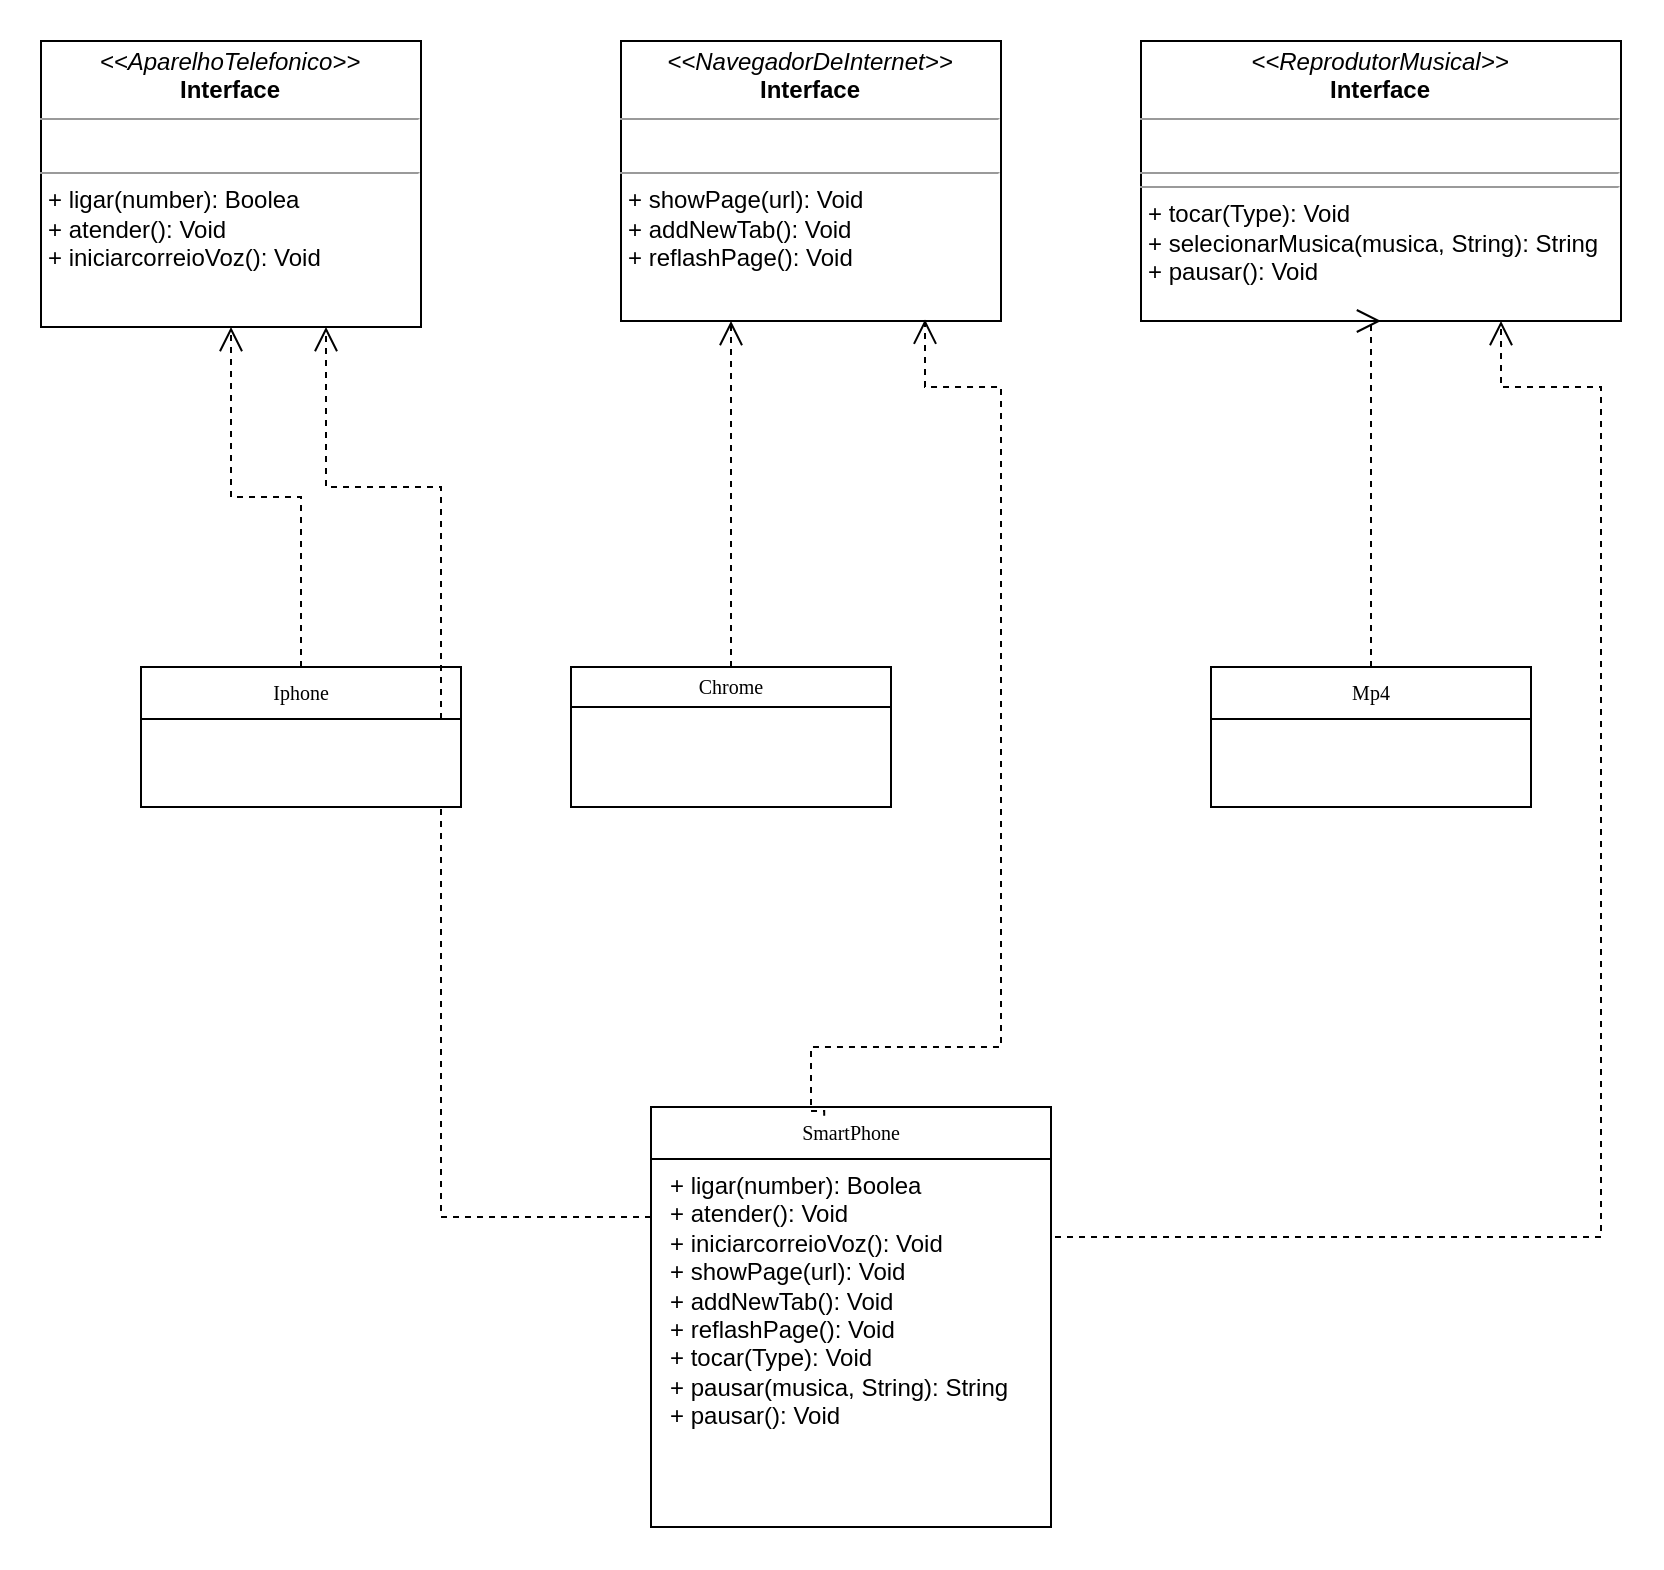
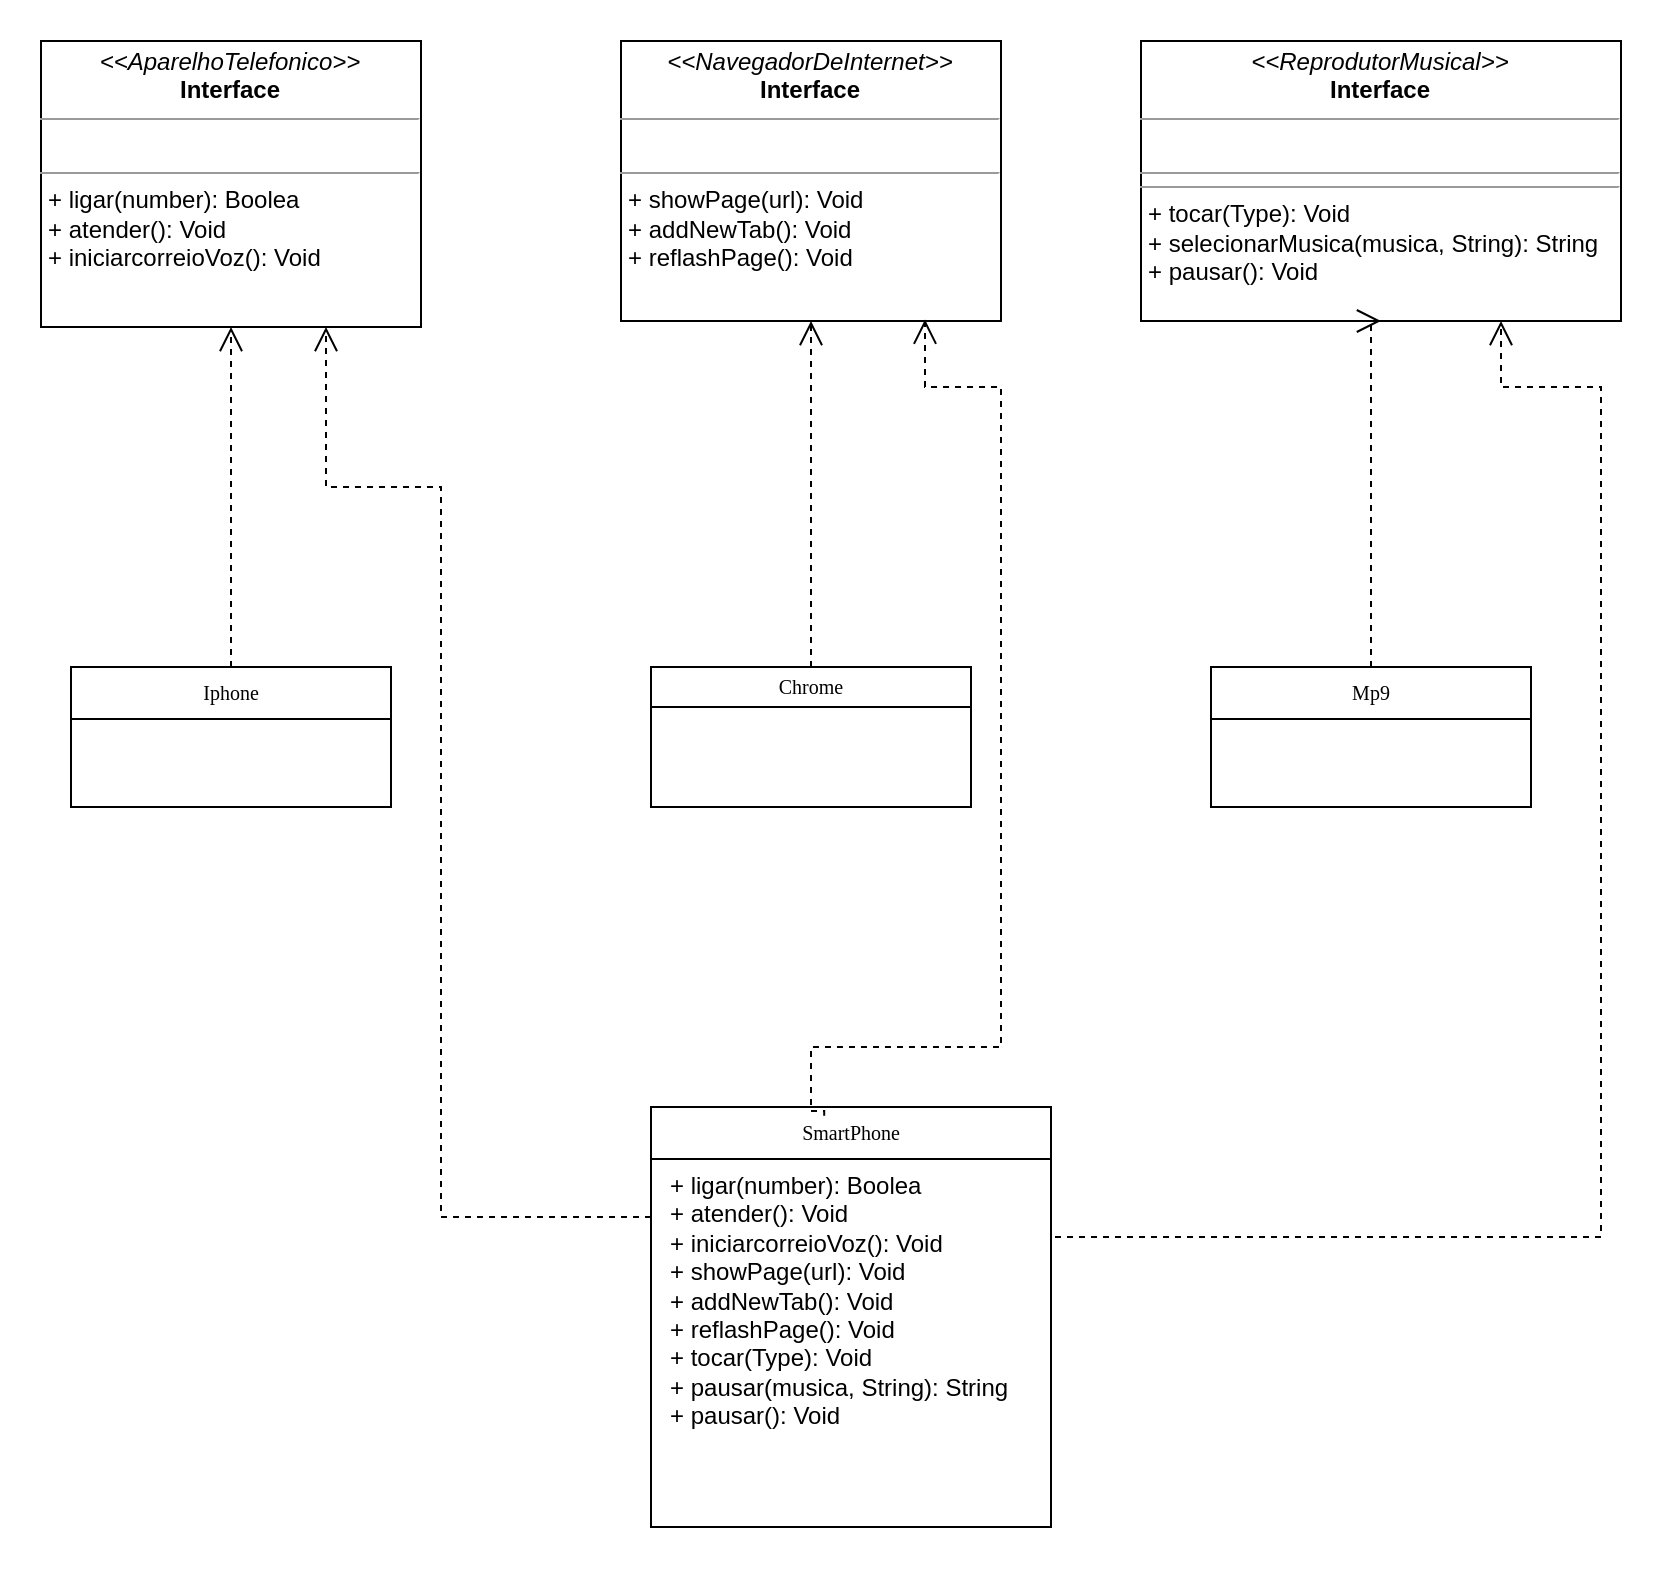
(1372, 693) -> (1372, 693)
(301, 737) -> (231, 737)
(731, 737) -> (811, 737)
